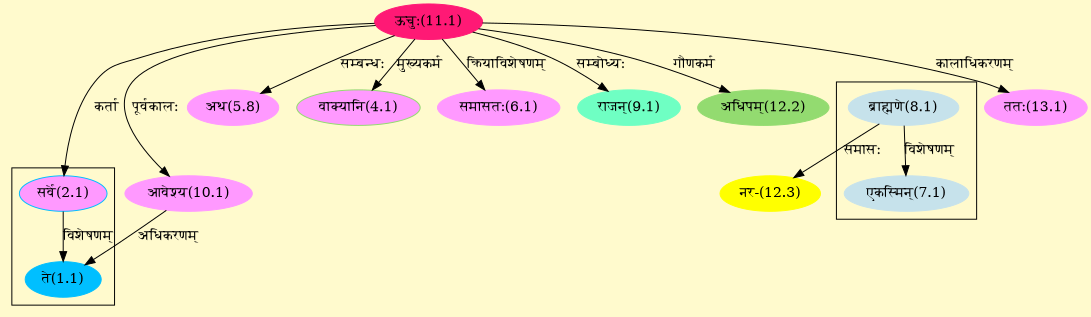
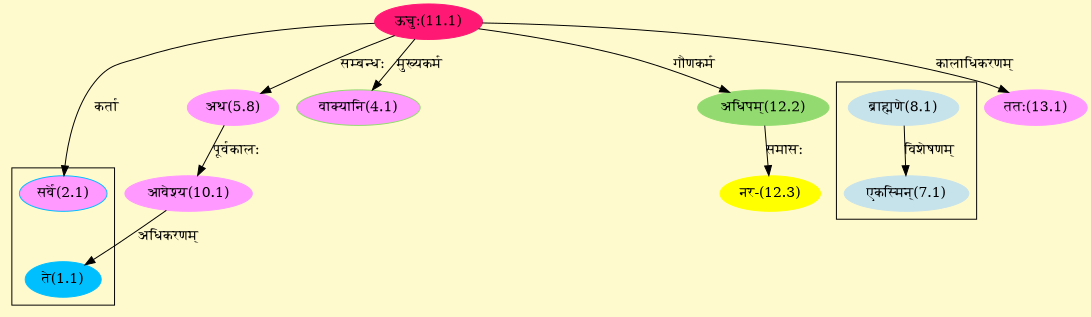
(200, 50) -> (213, 146)
(499, 108) -> none
(629, 108) -> none
(843, 147) -> (766, 146)
(63, 232) -> none
